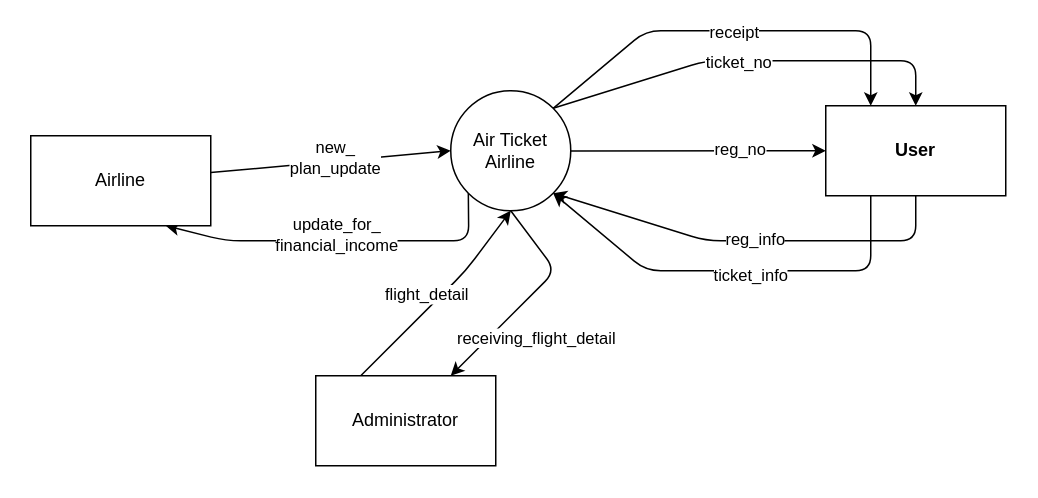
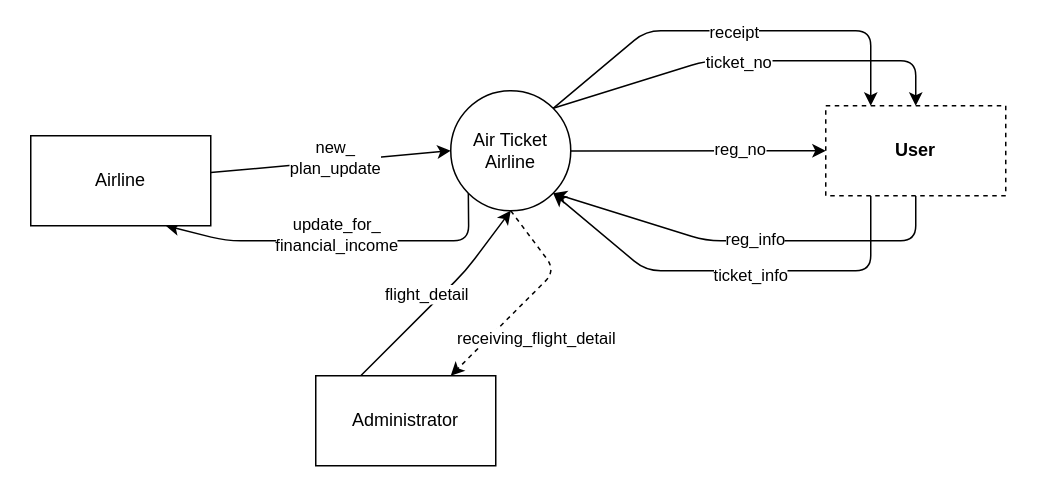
(916, 151) -> (916, 151)
(550, 275) -> (550, 275)
